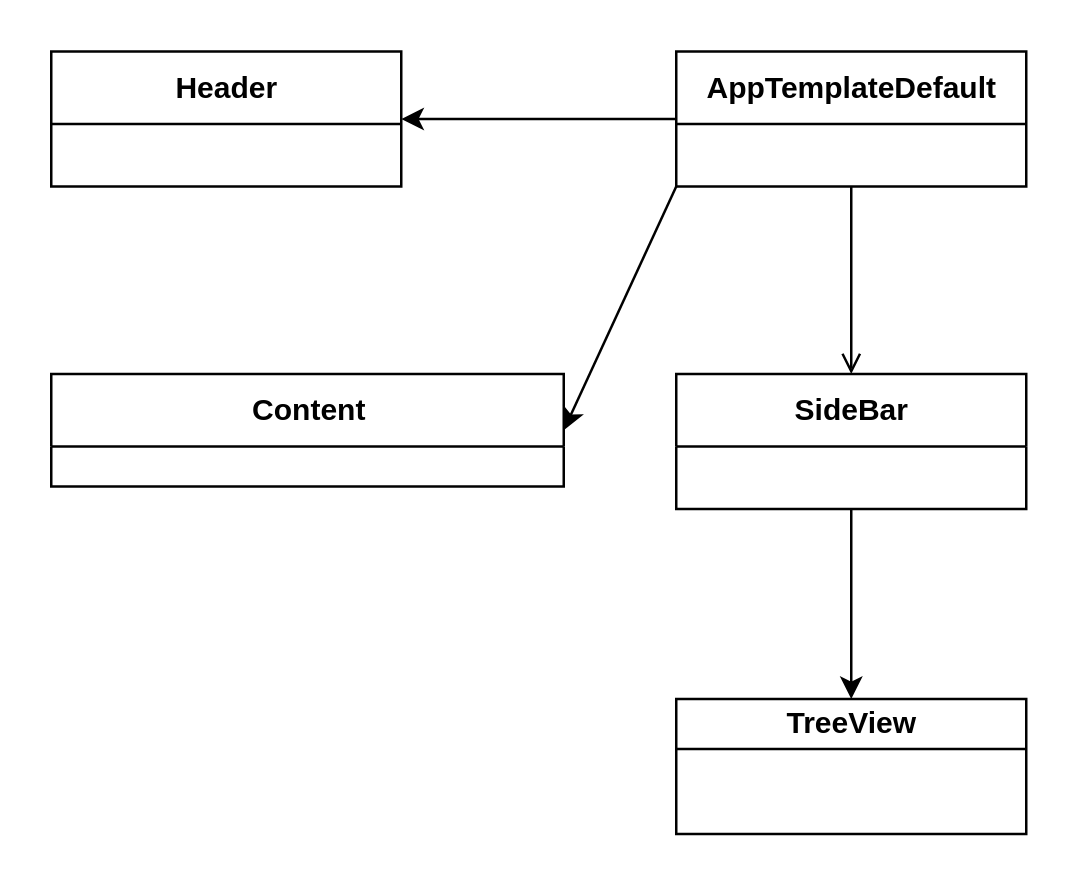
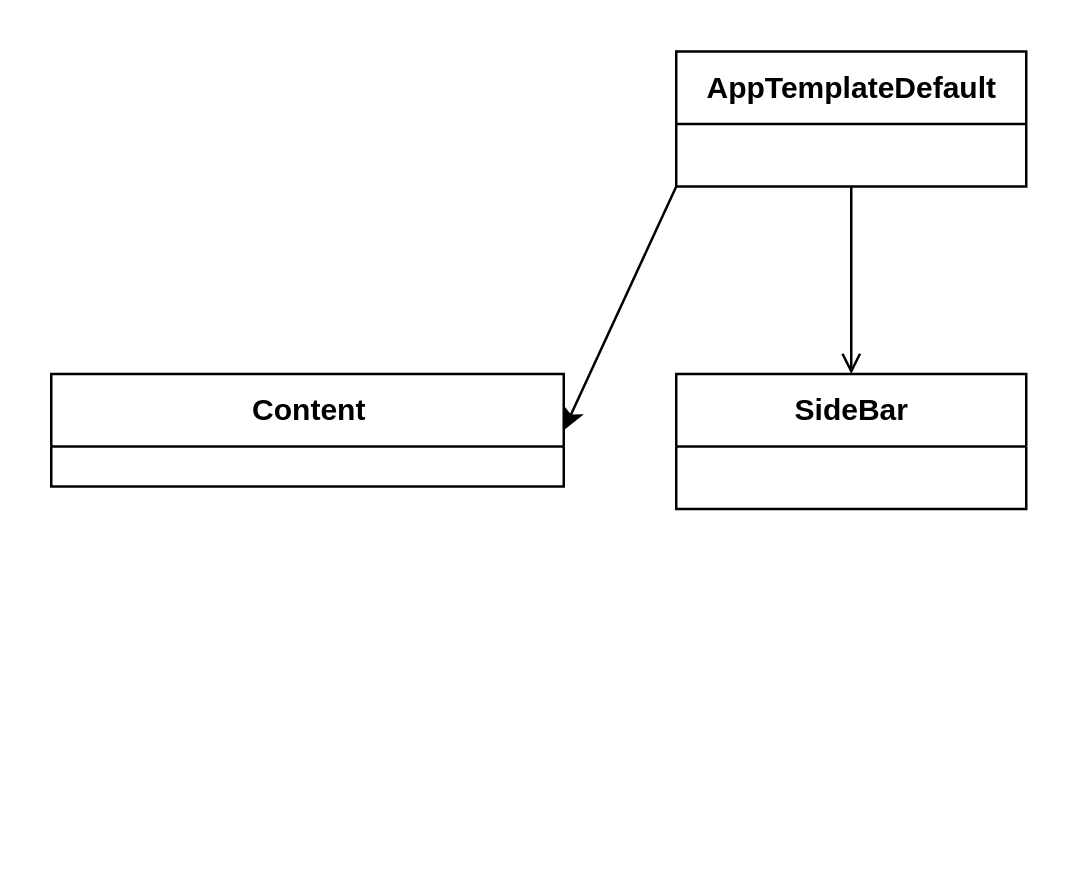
(226, 119) -> none
(547, 119) -> none
(851, 598) -> none
(851, 766) -> none
